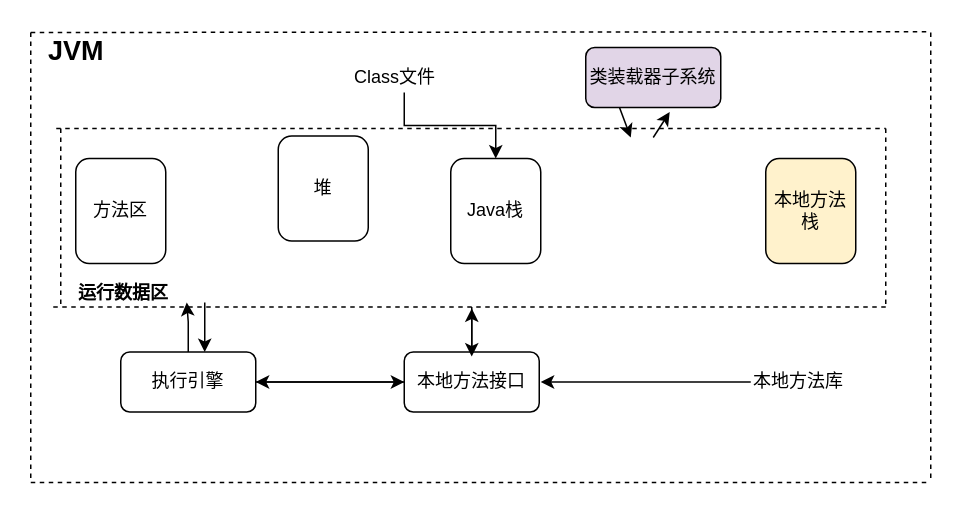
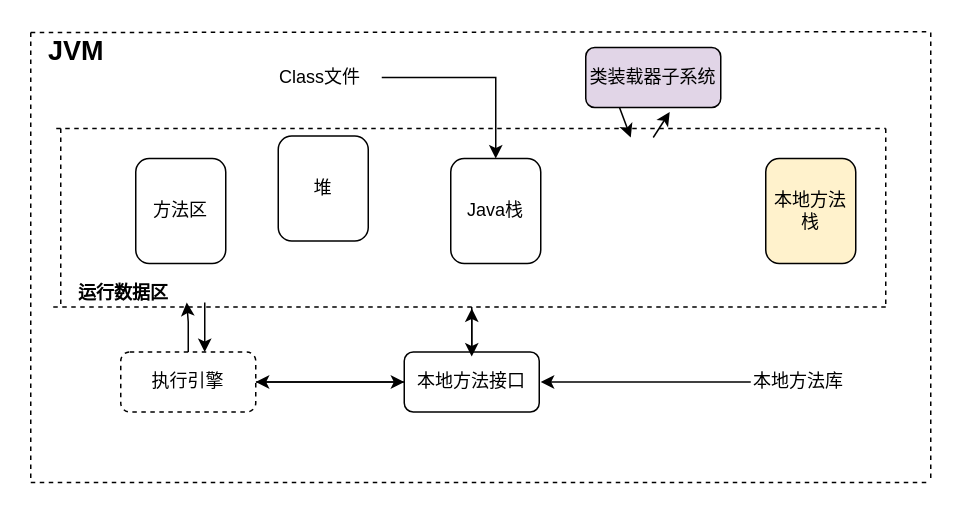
(404, 77) -> (329, 77)
(121, 211) -> (181, 211)
(188, 382) -> (188, 382)
